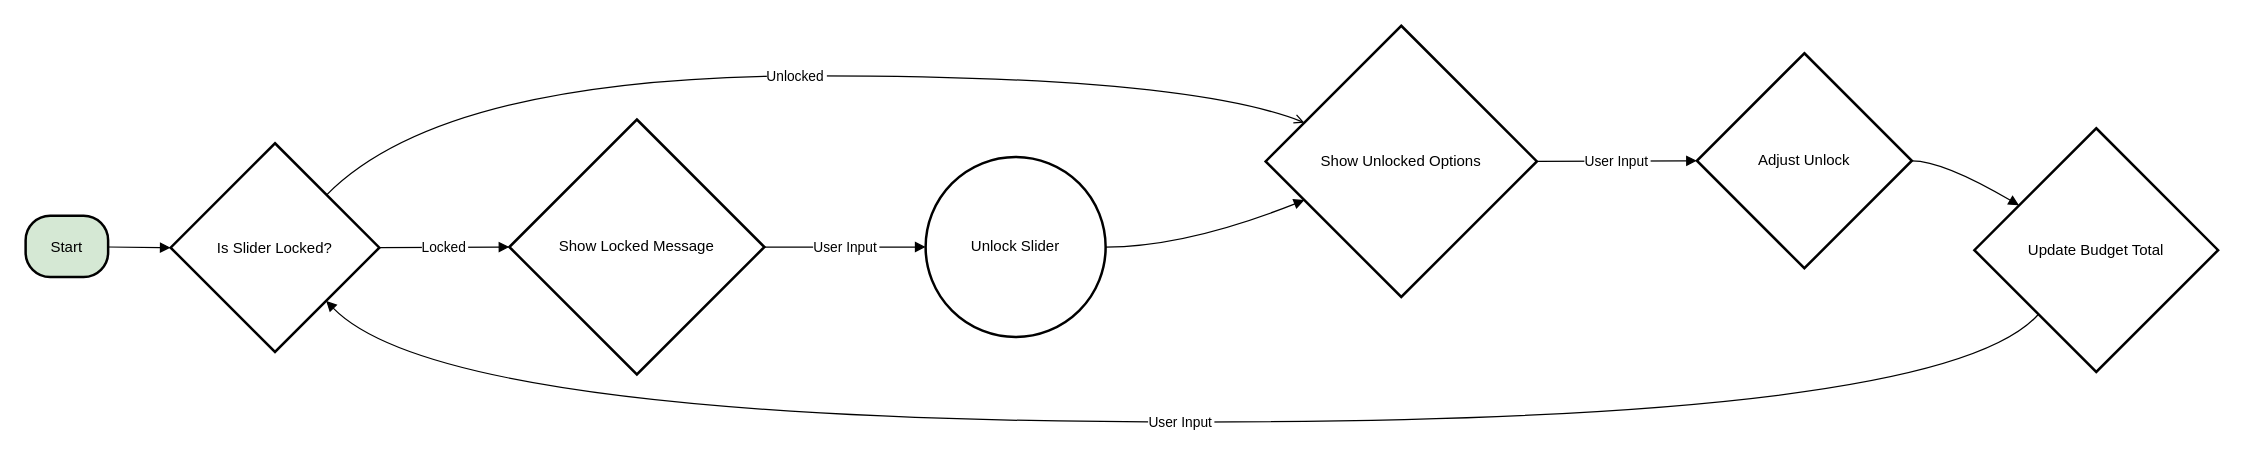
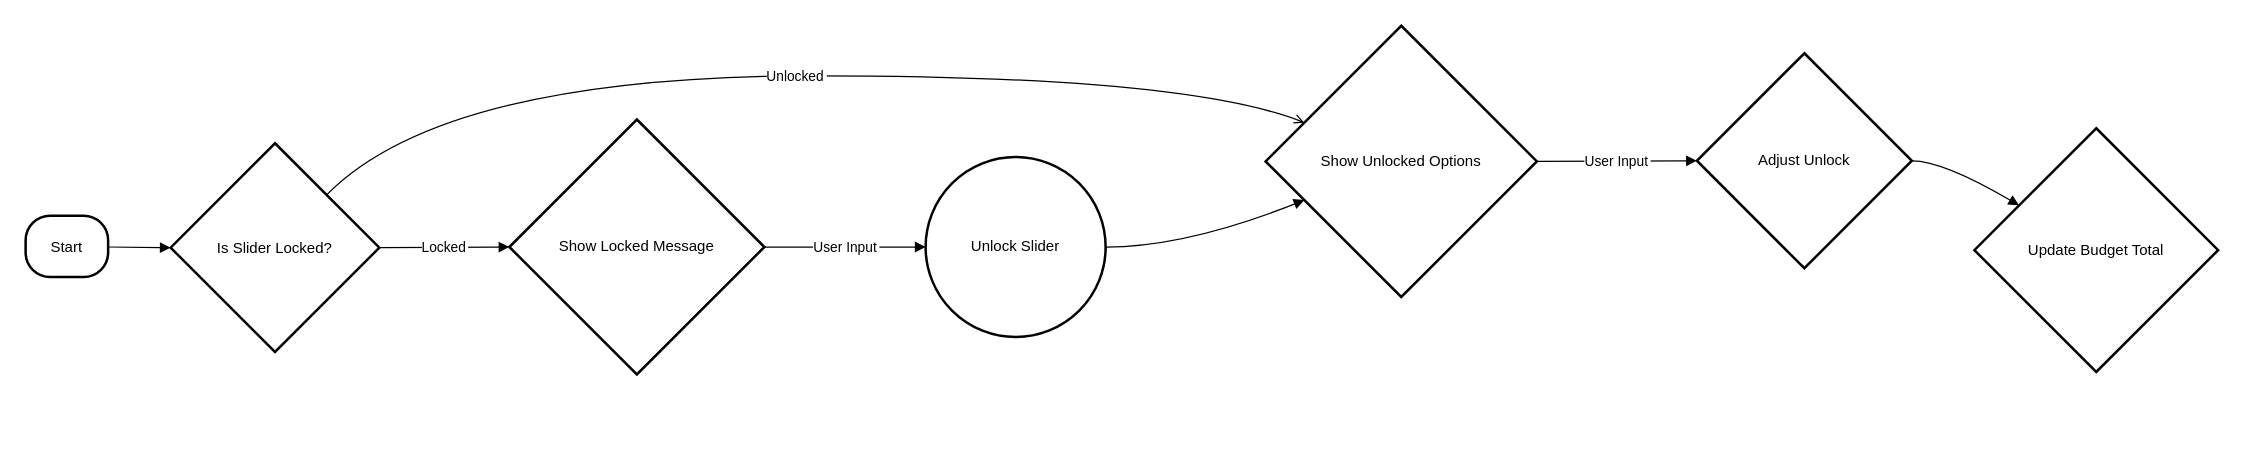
(67, 246) -> (67, 246)
(1186, 422) -> none
